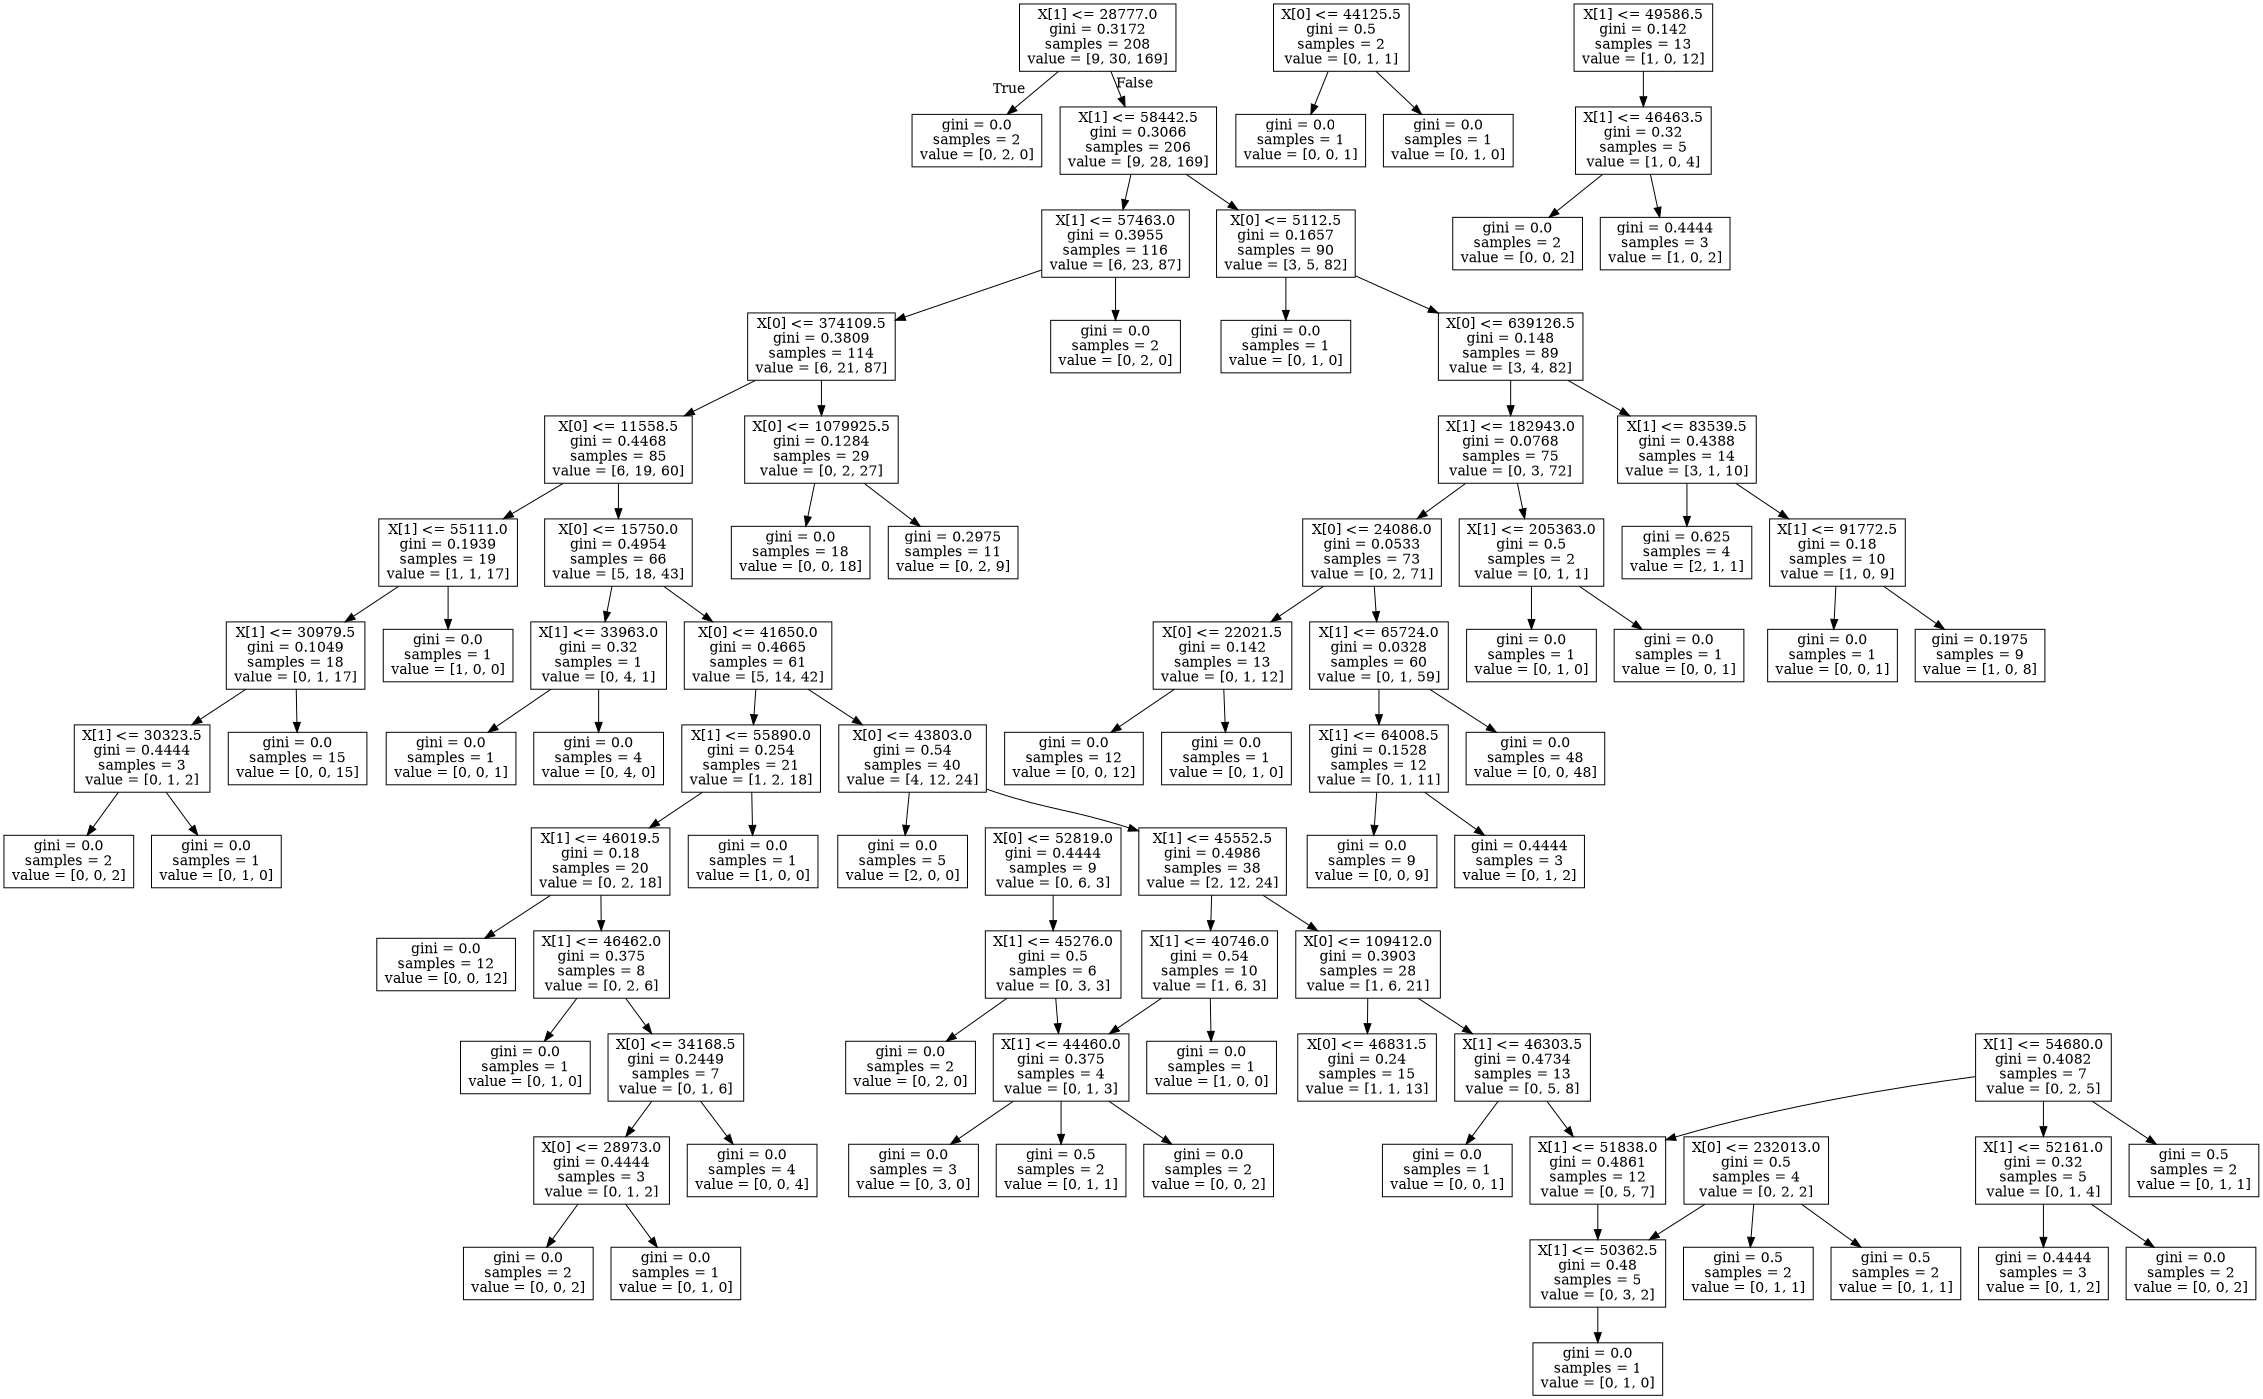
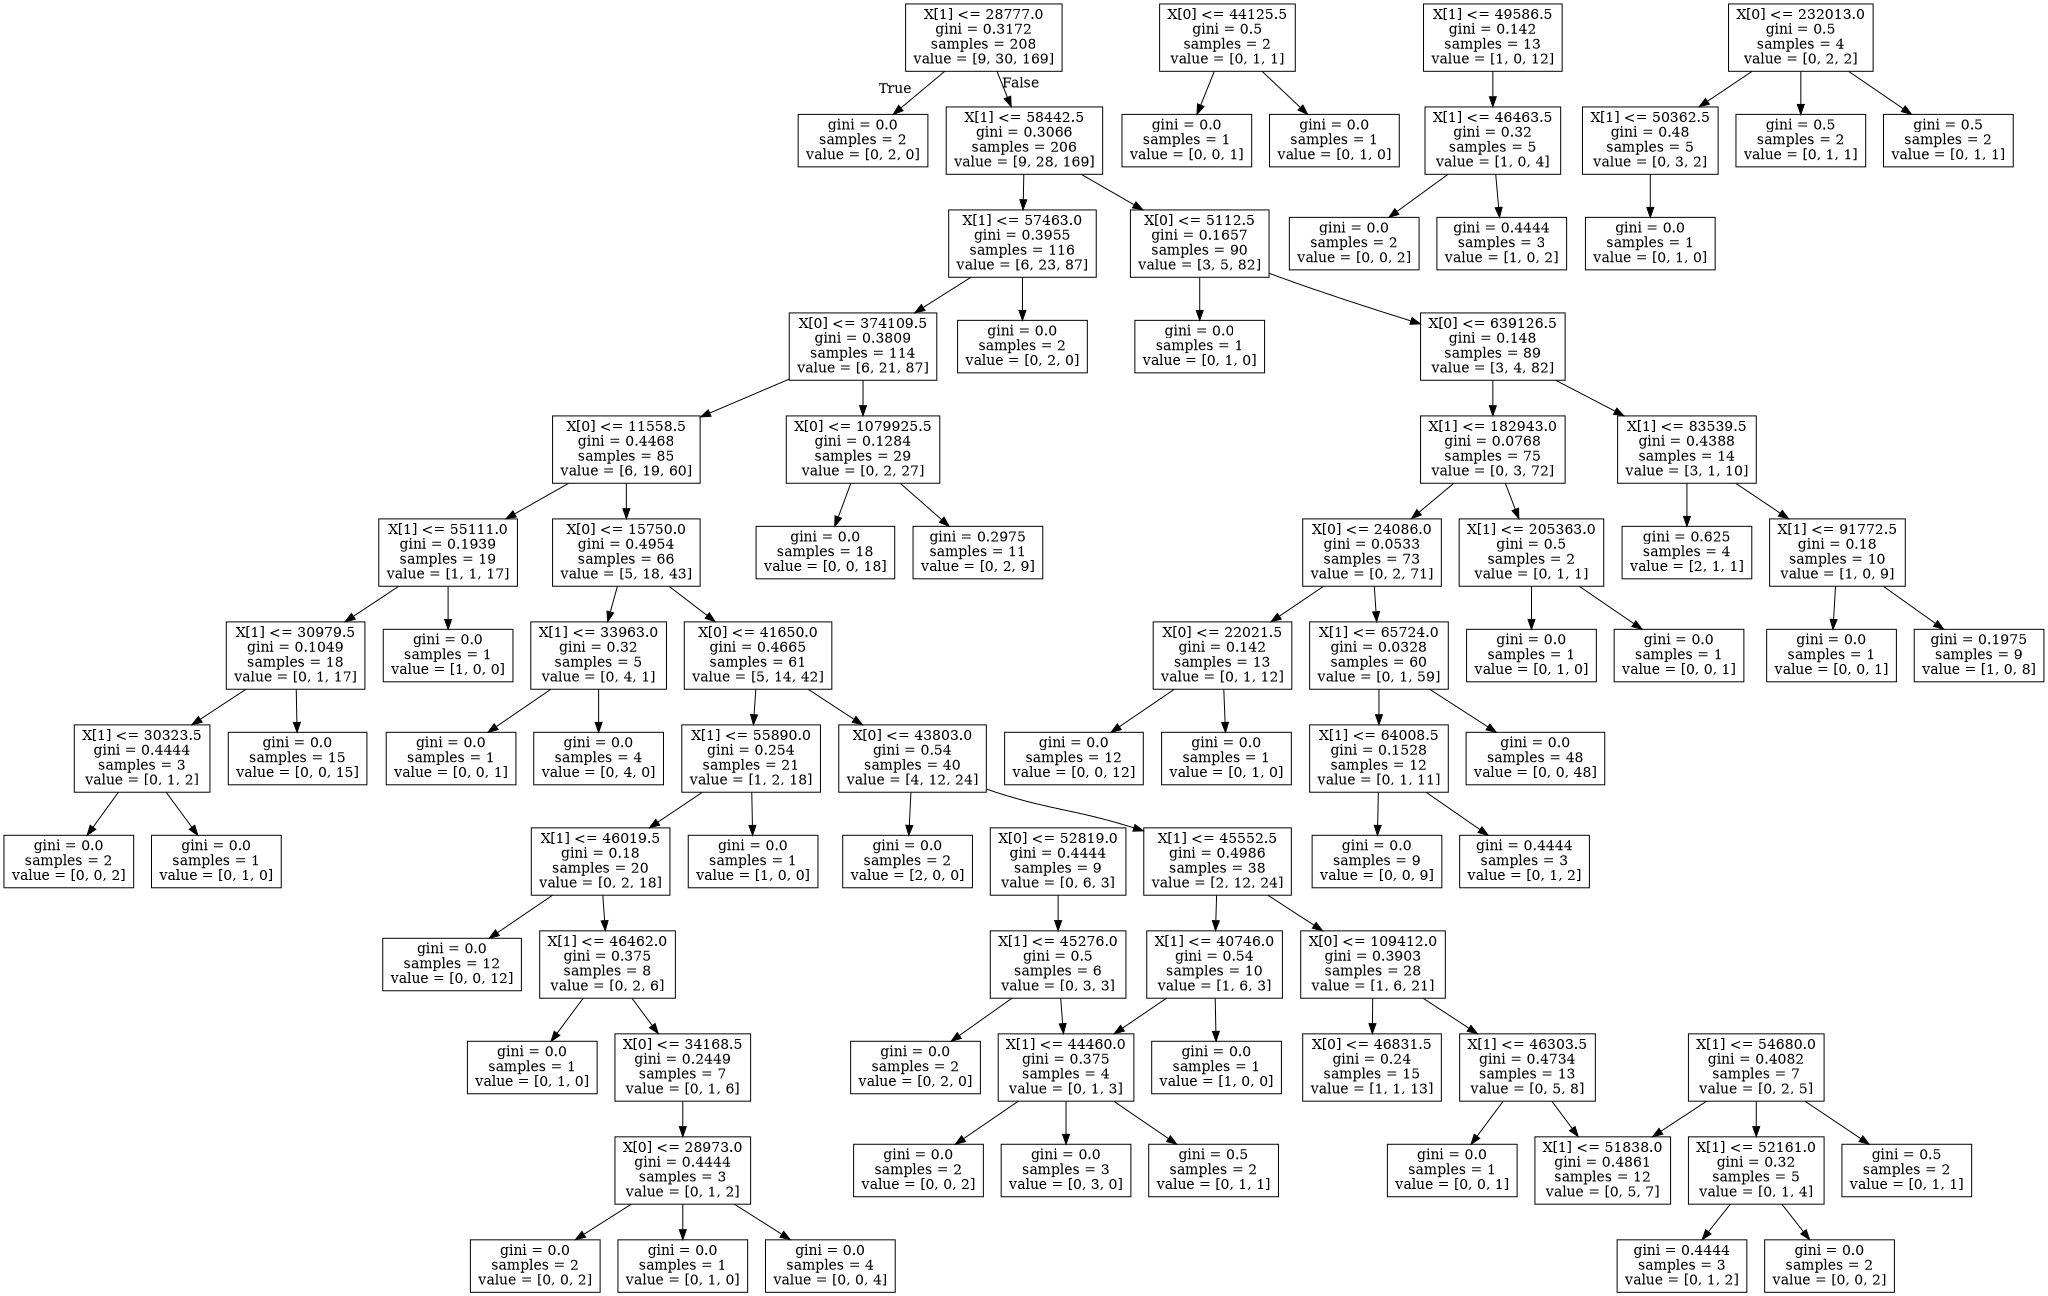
(599, 656) -> (599, 656)
(903, 862) -> (908, 862)
(714, 1119) -> (758, 1219)
(1598, 1217) -> none
